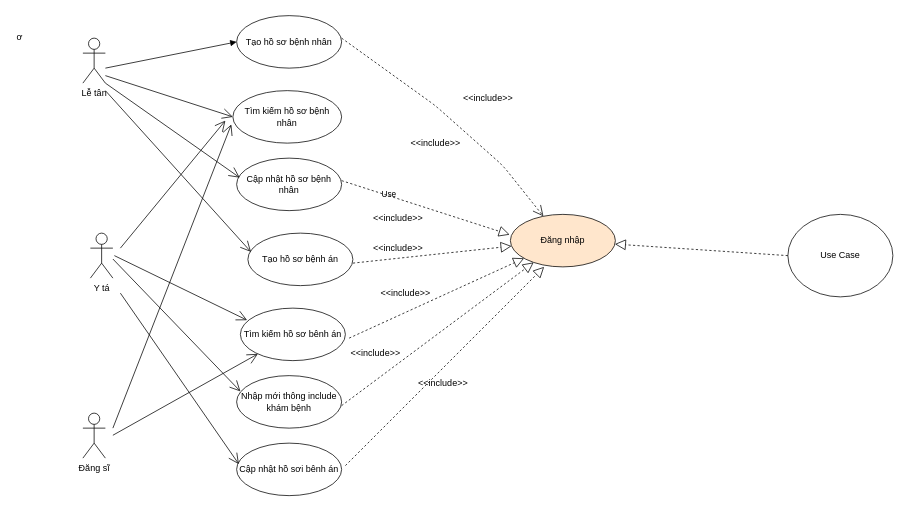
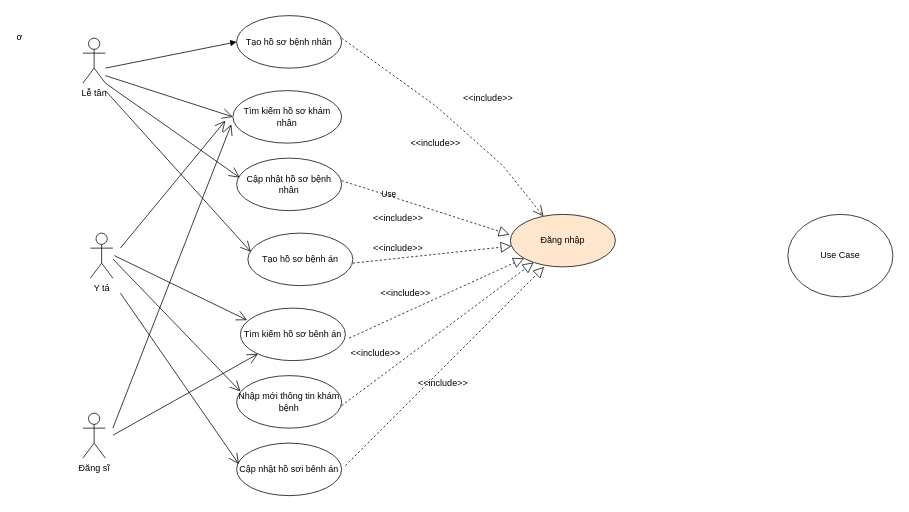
(287, 117) -> (287, 117)
(707, 250) -> none
(289, 402) -> (289, 402)
